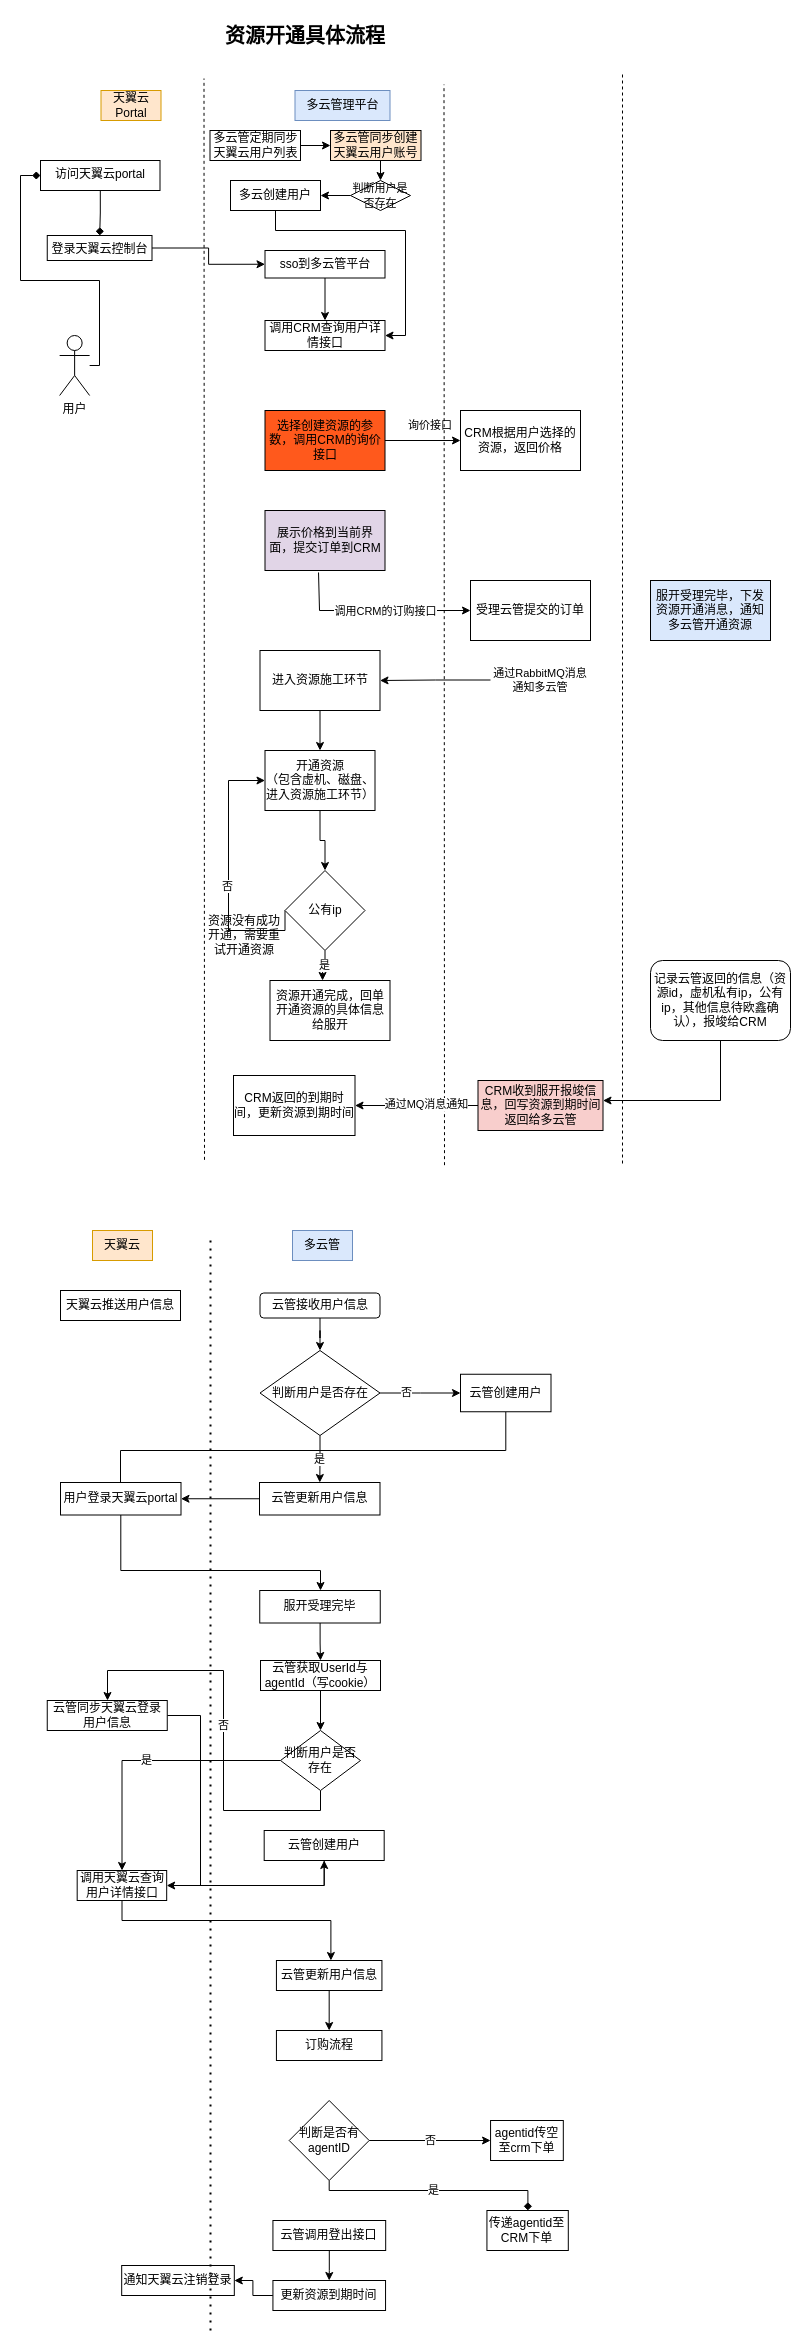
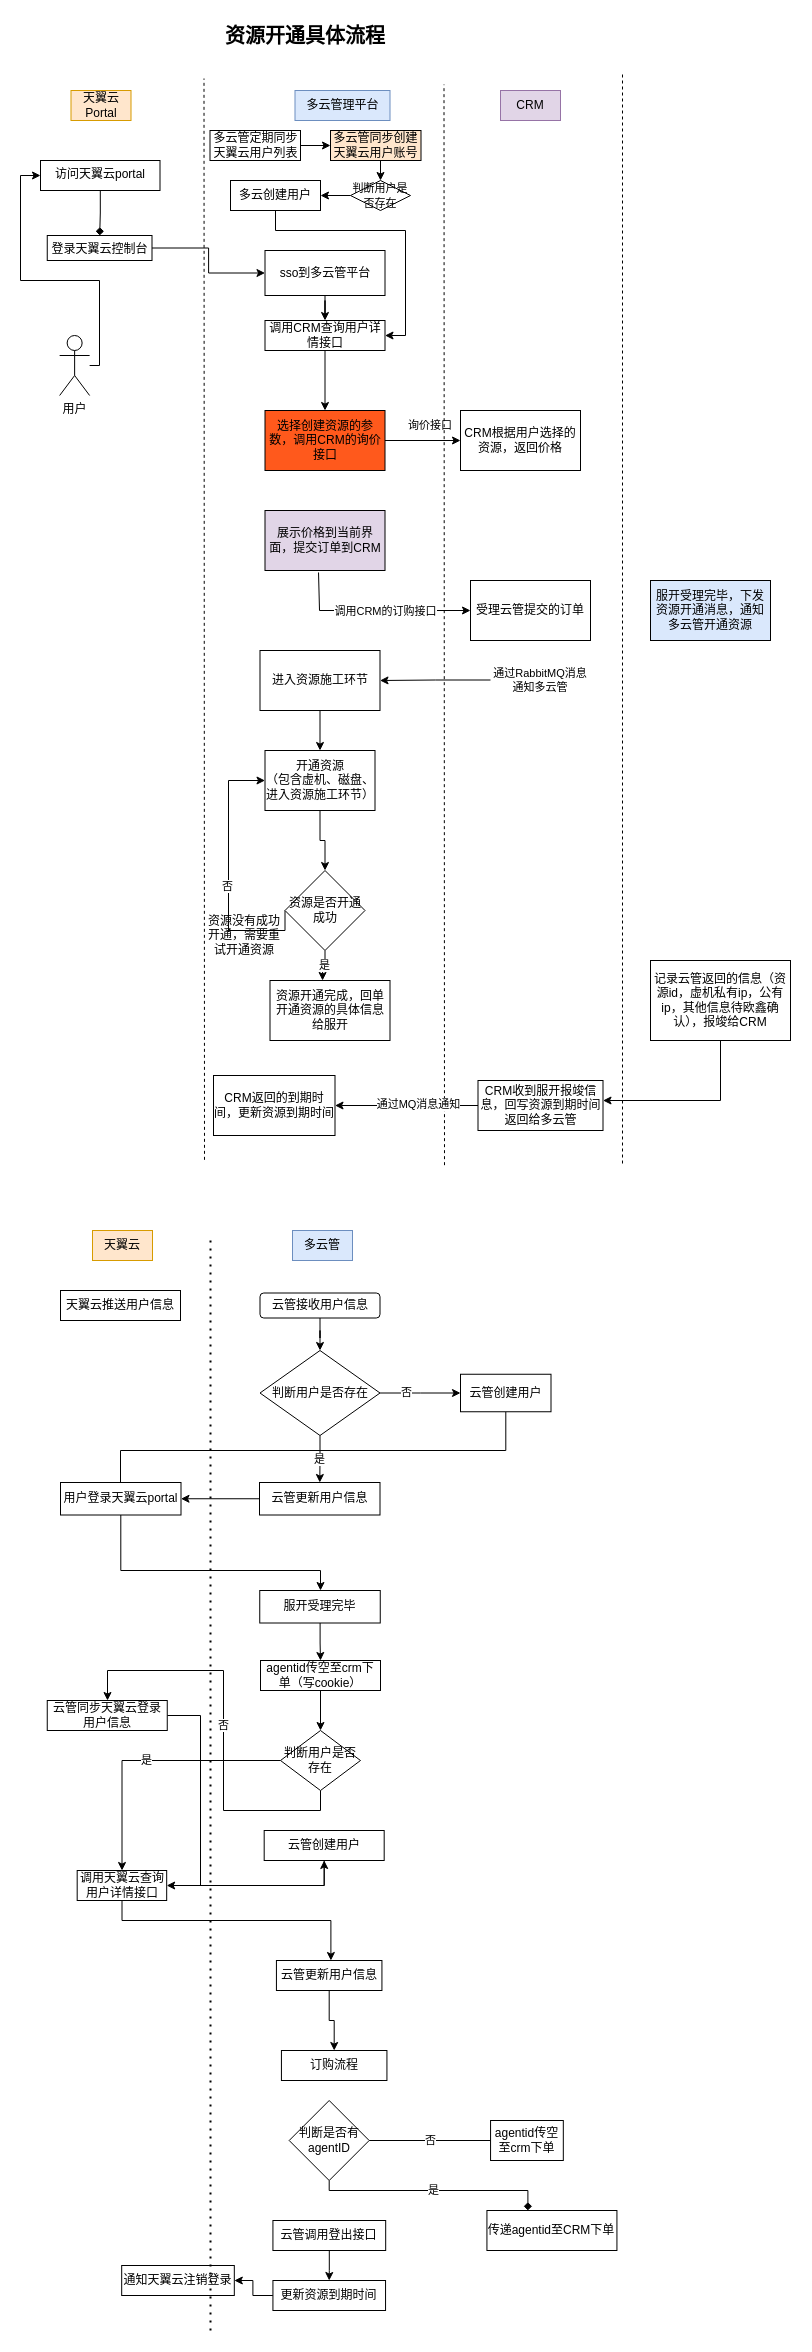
(131, 106) -> (101, 106)
none -> (531, 106)
(31, 176) -> (32, 176)
(325, 264) -> (325, 273)
none -> (325, 377)
(326, 911) -> (326, 911)
(721, 1001) -> (721, 1001)
(294, 1106) -> (274, 1106)
(541, 1106) -> (541, 1106)
(321, 1676) -> (321, 1676)
(329, 2046) -> (334, 2066)
(482, 2141) -> (485, 2141)
(528, 2231) -> (552, 2231)
